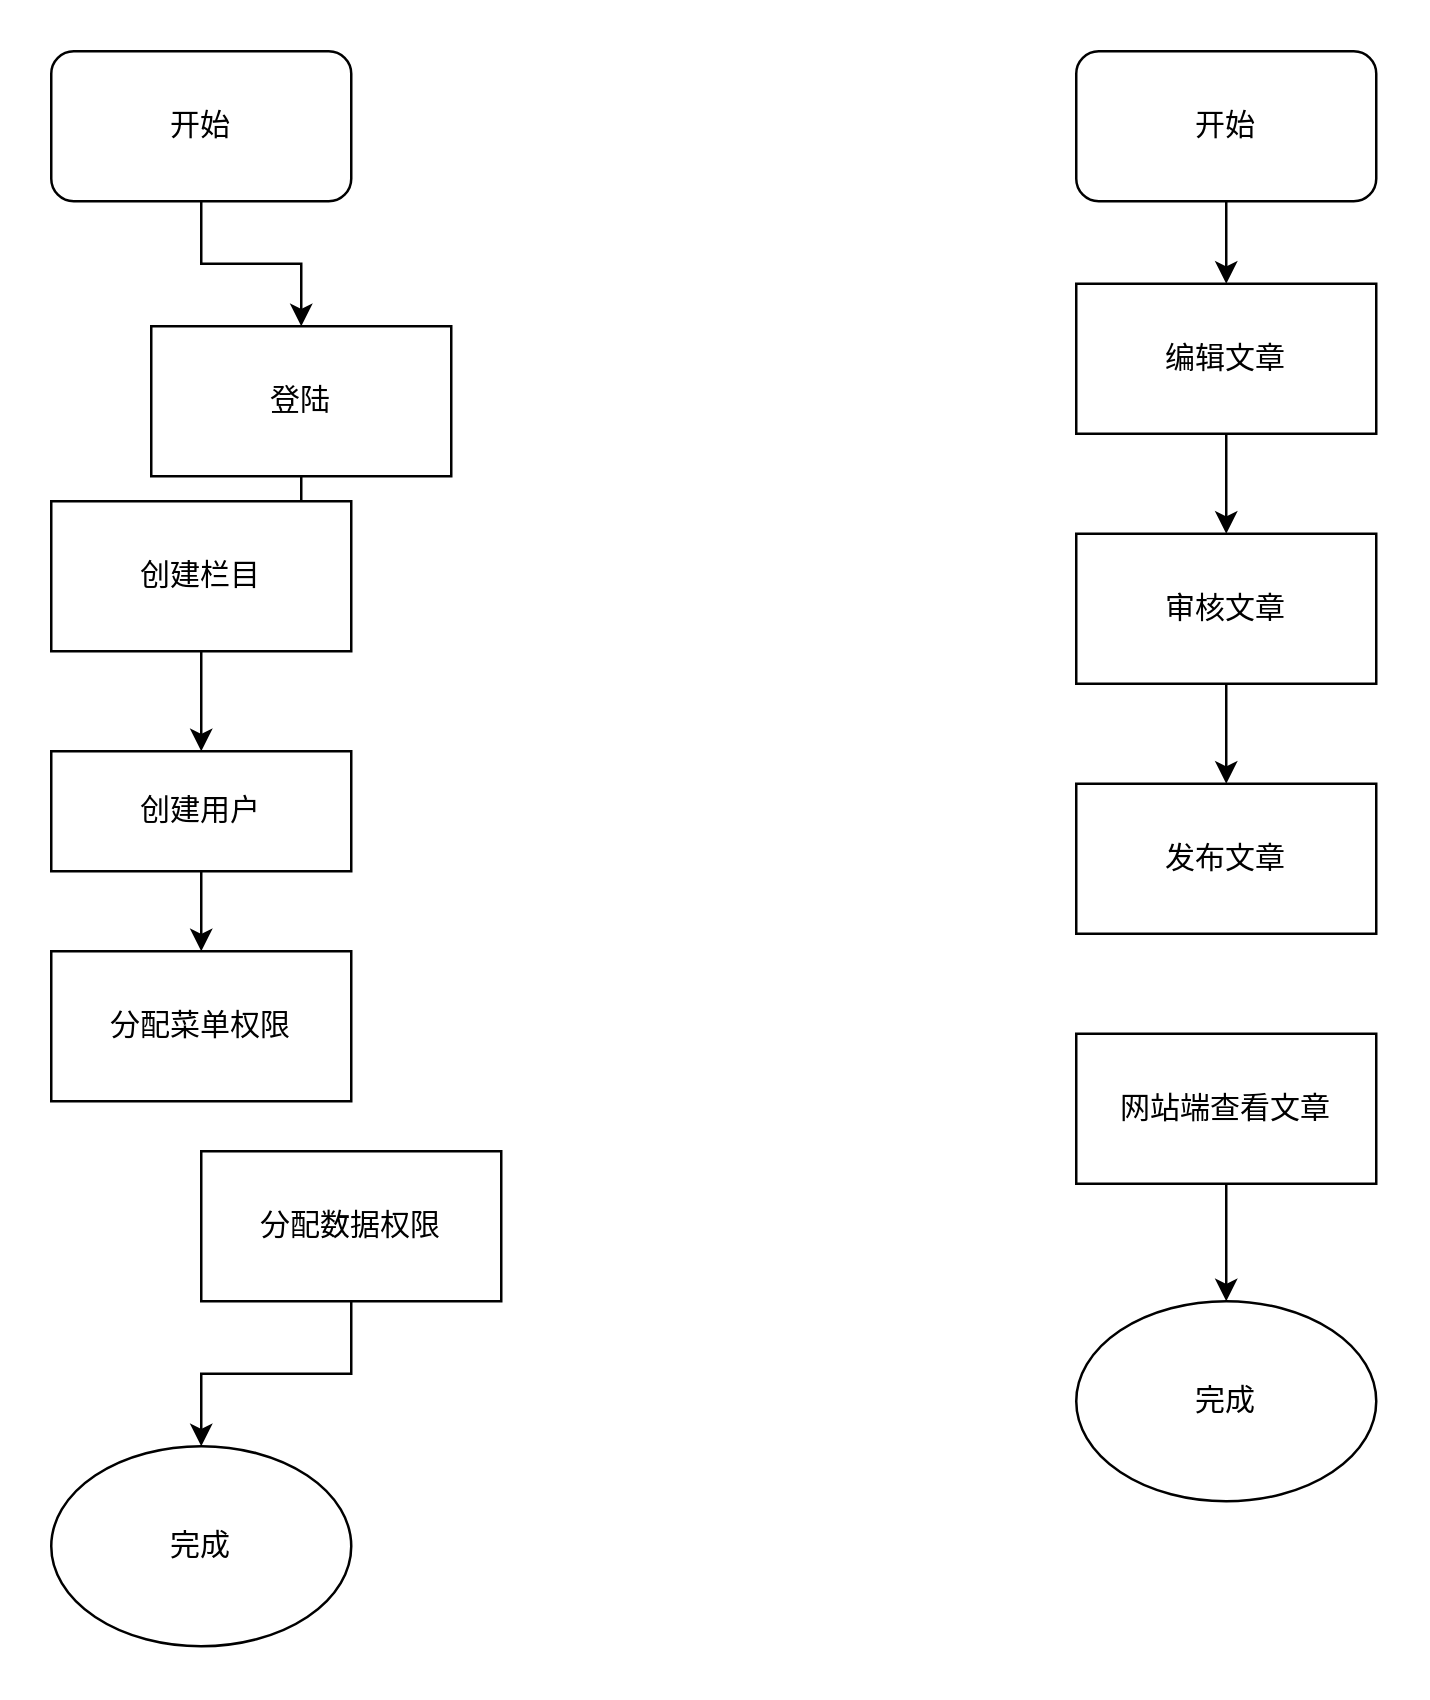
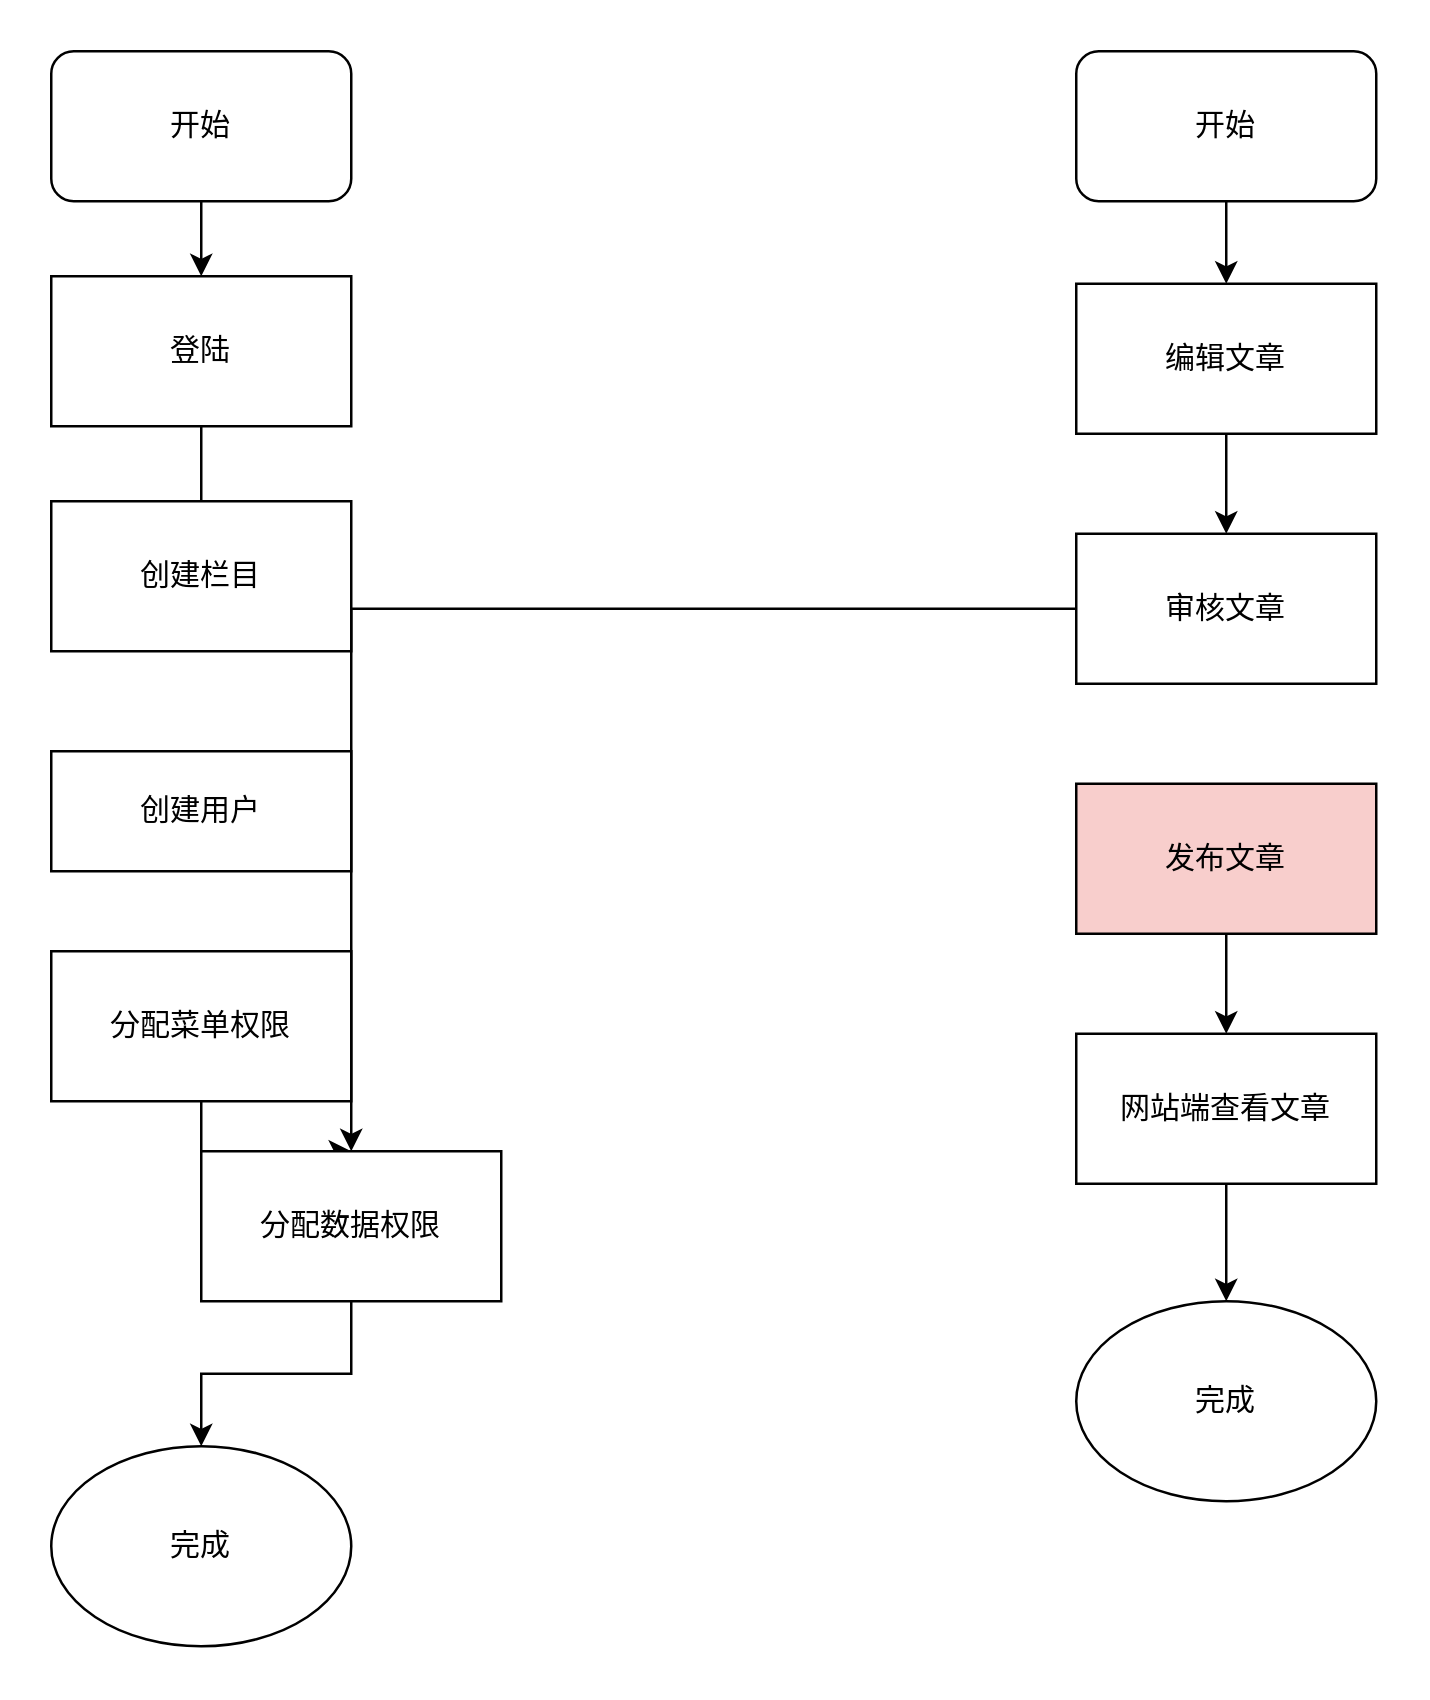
(301, 401) -> (201, 351)
(201, 693) -> none
(1226, 726) -> (713, 609)
(1226, 859) -> (1226, 859)
(201, 919) -> none
none -> (1226, 976)
none -> (201, 1127)
